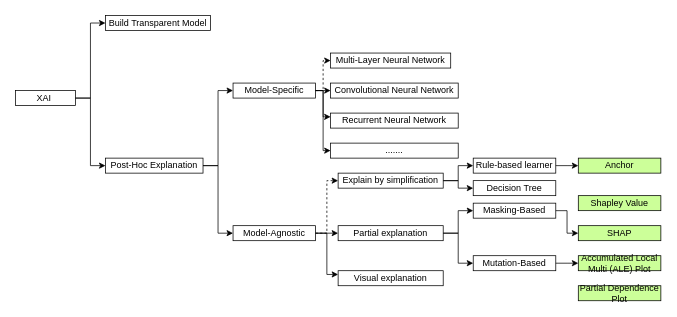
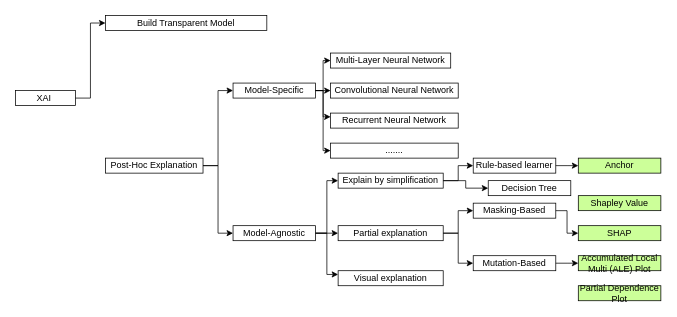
(158, 23) -> (186, 23)
(323, 73) -> (323, 73)
(90, 137) -> none
(514, 188) -> (529, 188)
(327, 203) -> (327, 203)
